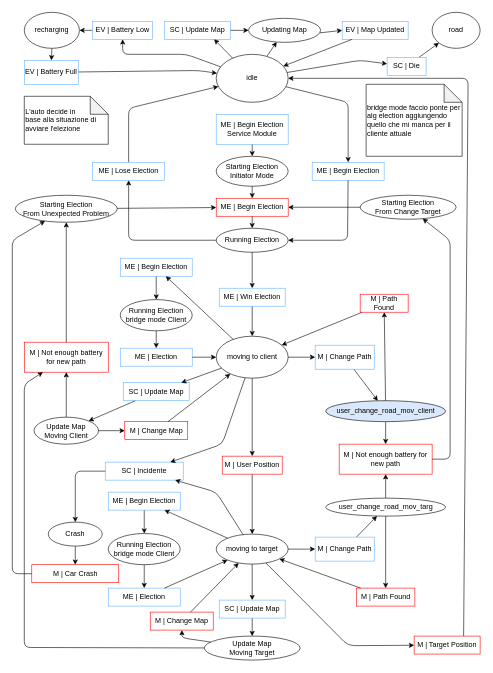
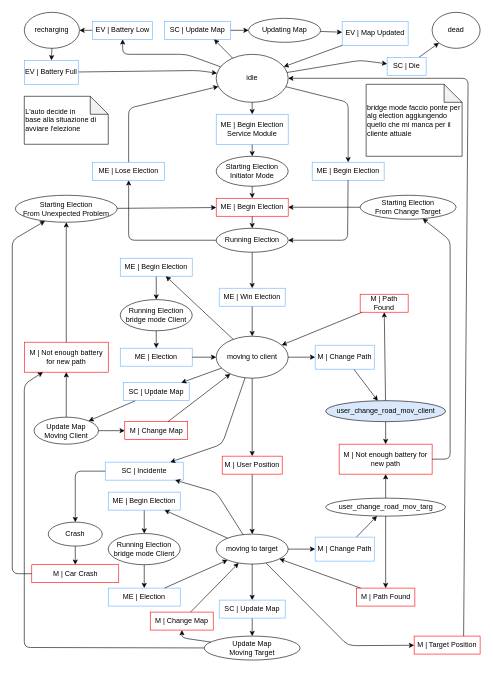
(375, 30) -> (375, 33)
(456, 30) -> (456, 30)
(270, 51) -> (252, 108)
